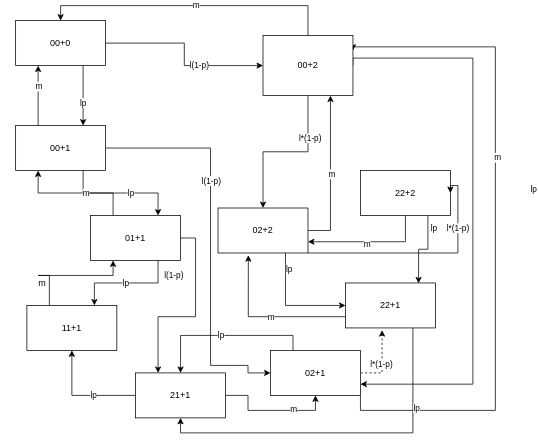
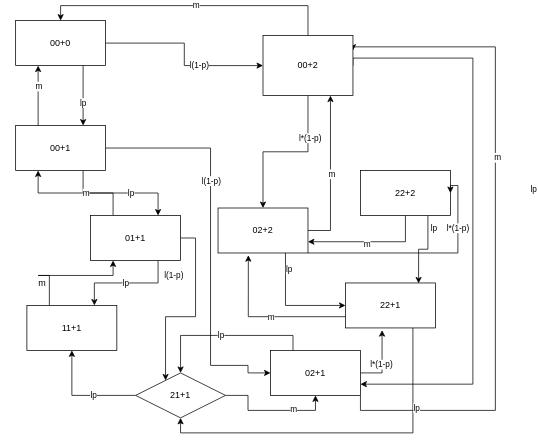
(382, 348) -> (382, 348)
(180, 396) -> (180, 396)
